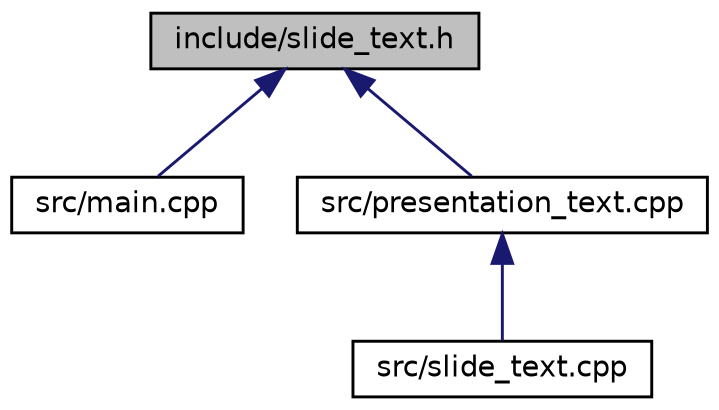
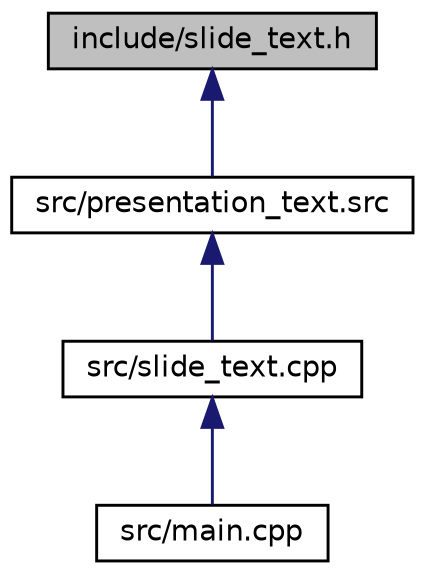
(210, 132) -> (212, 466)
(502, 205) -> (212, 205)
